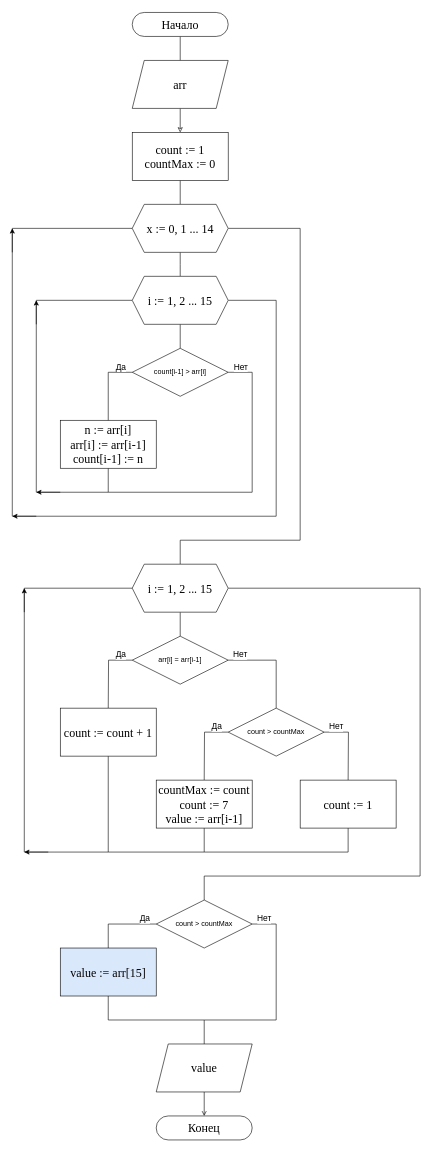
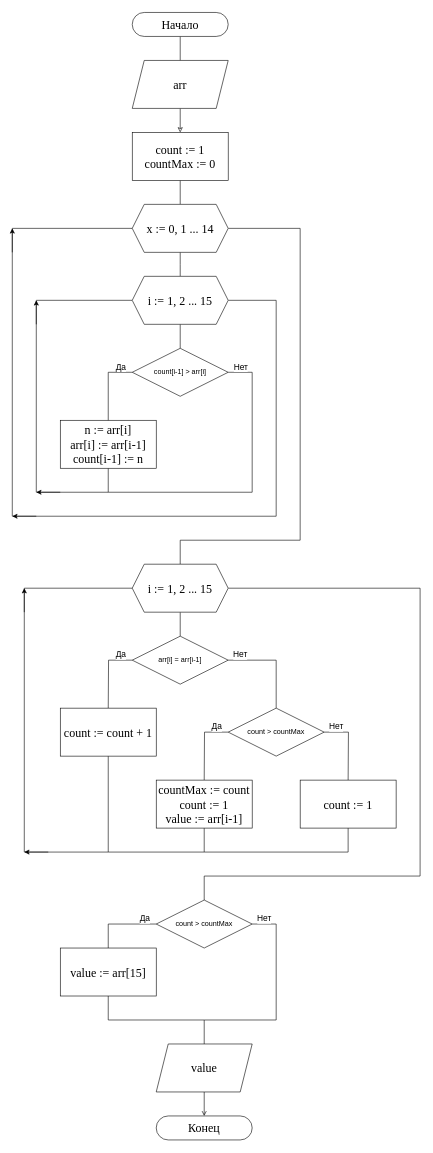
(204, 804) -> (204, 804)
(108, 972) -> (108, 972)
